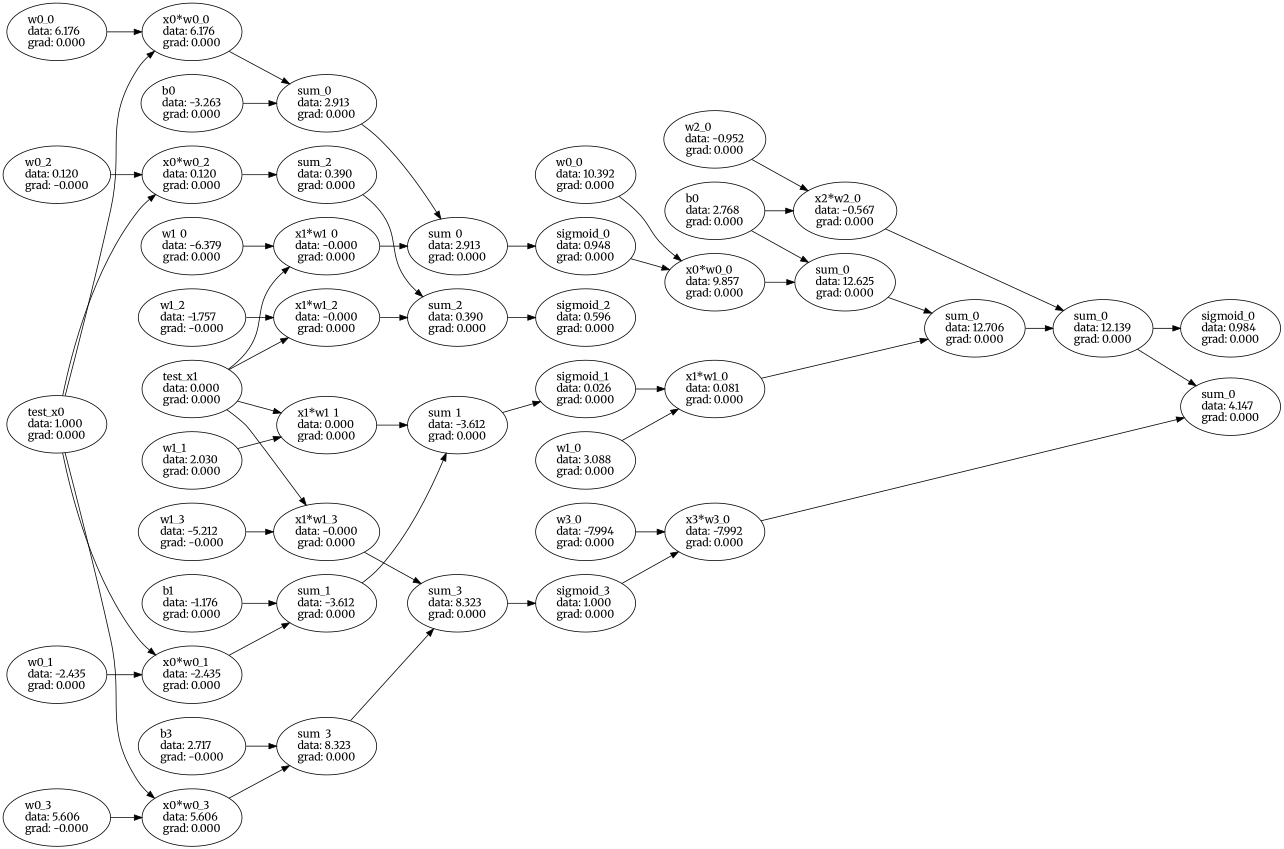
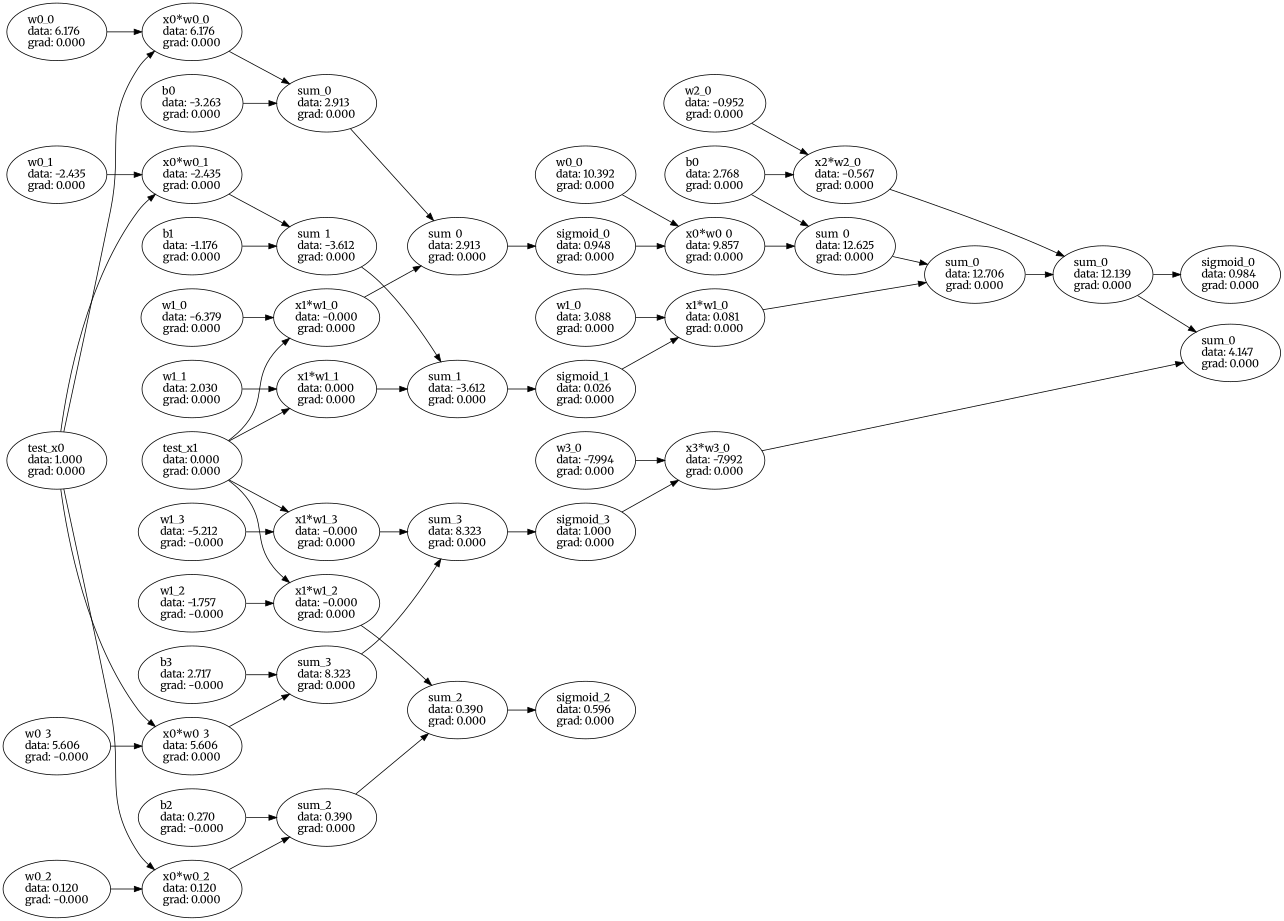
none -> (192, 818)
